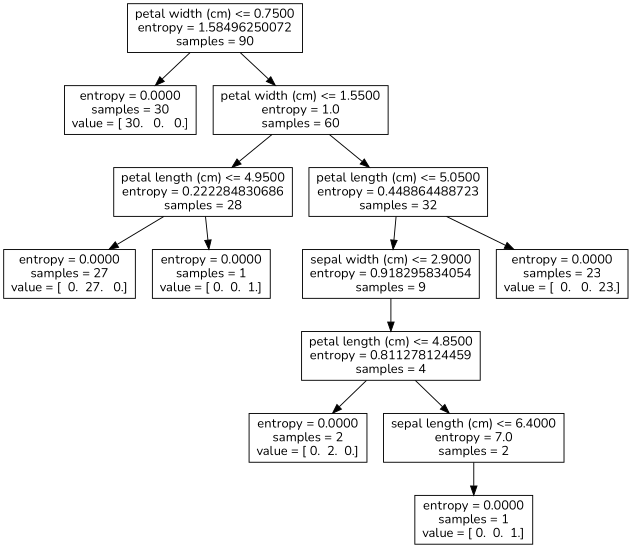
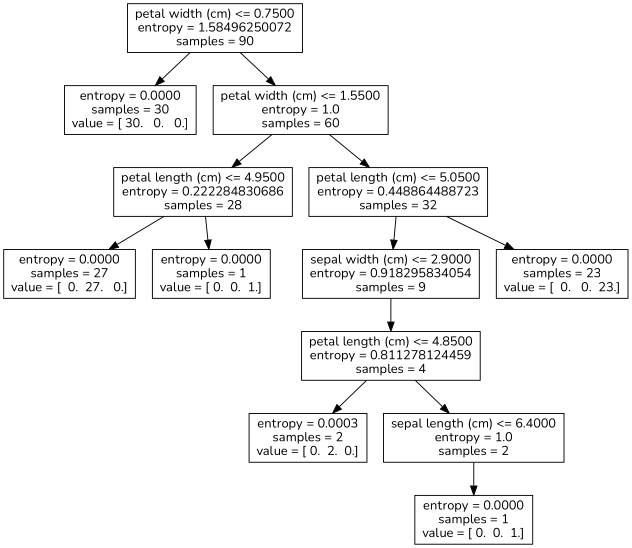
(308, 438) -> (308, 438)
(474, 438) -> (474, 438)
